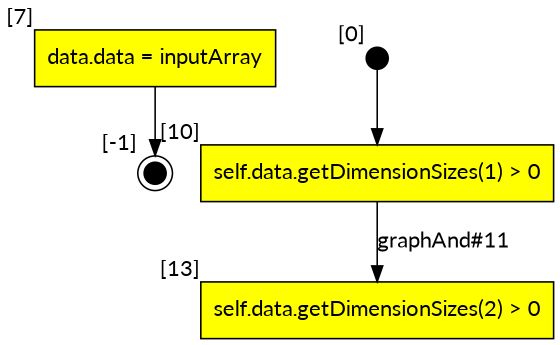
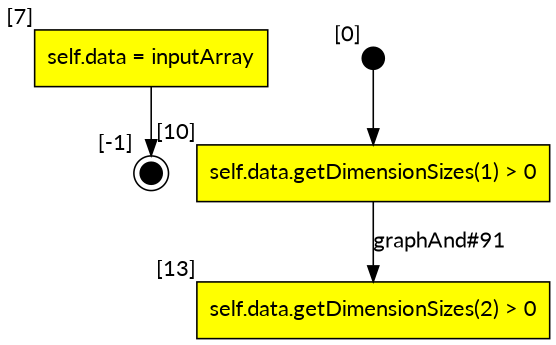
(155, 58) -> (151, 58)
(444, 242) -> (440, 242)
